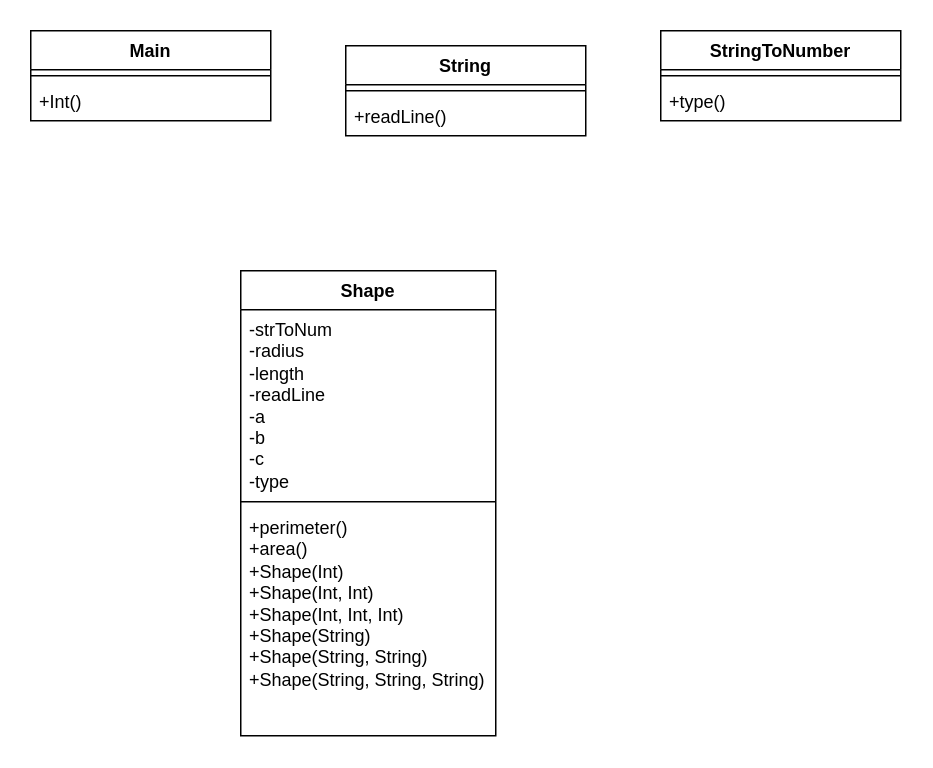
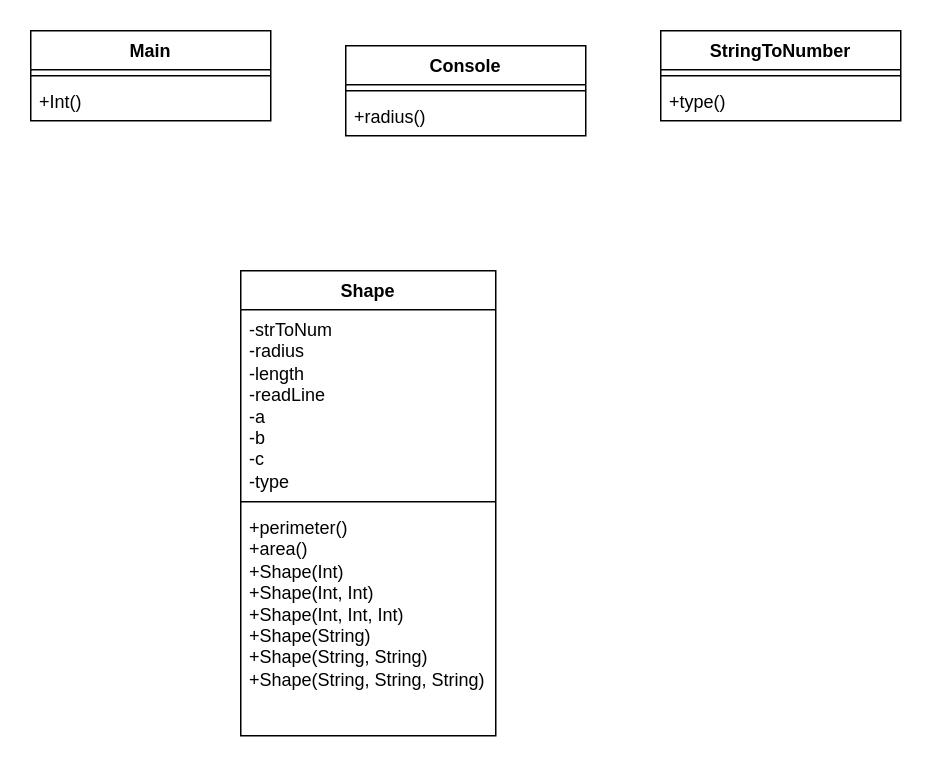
(466, 67) -> (466, 67)
(408, 118) -> (398, 118)
